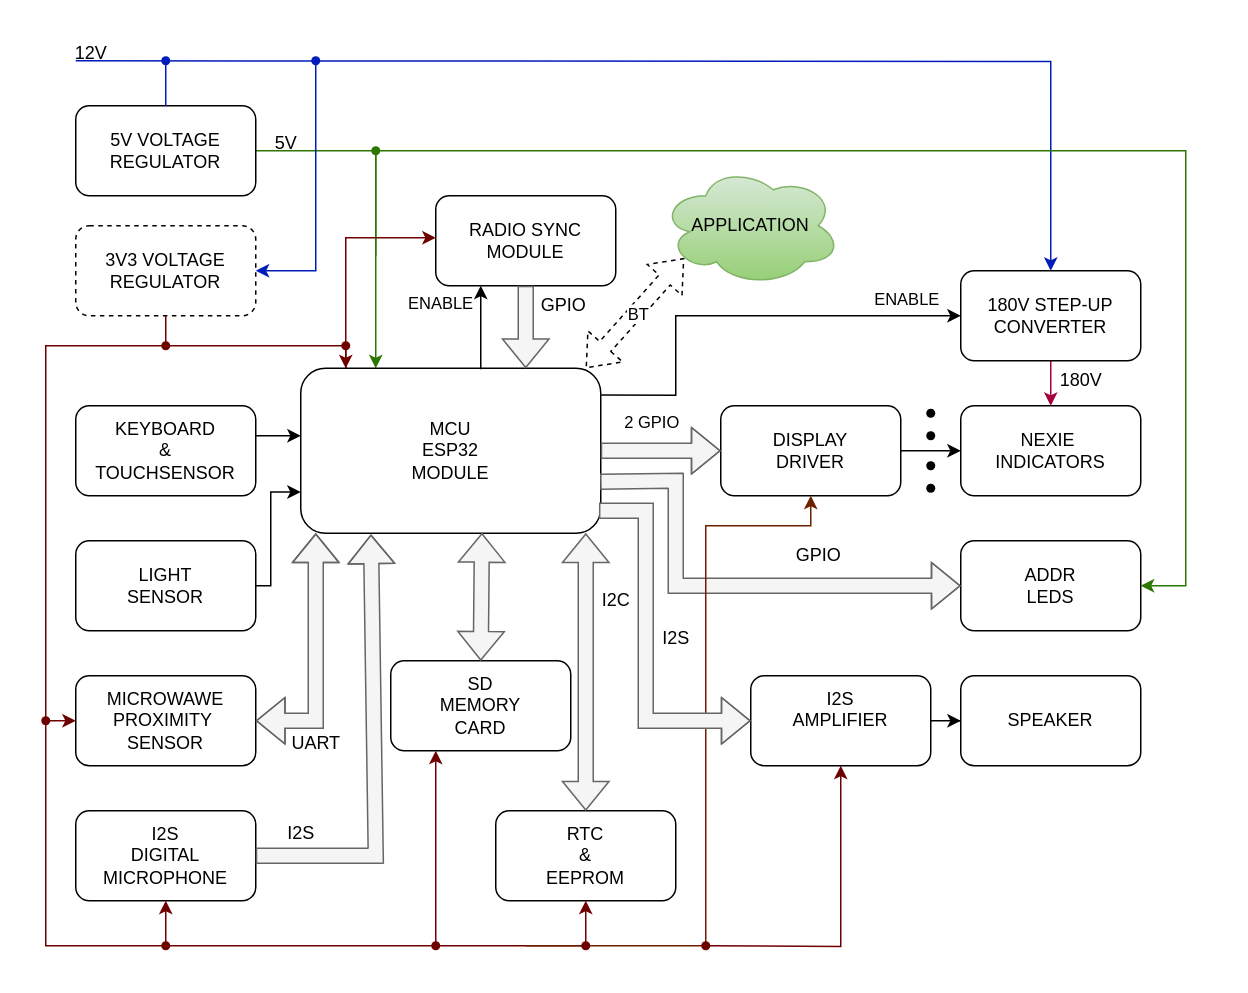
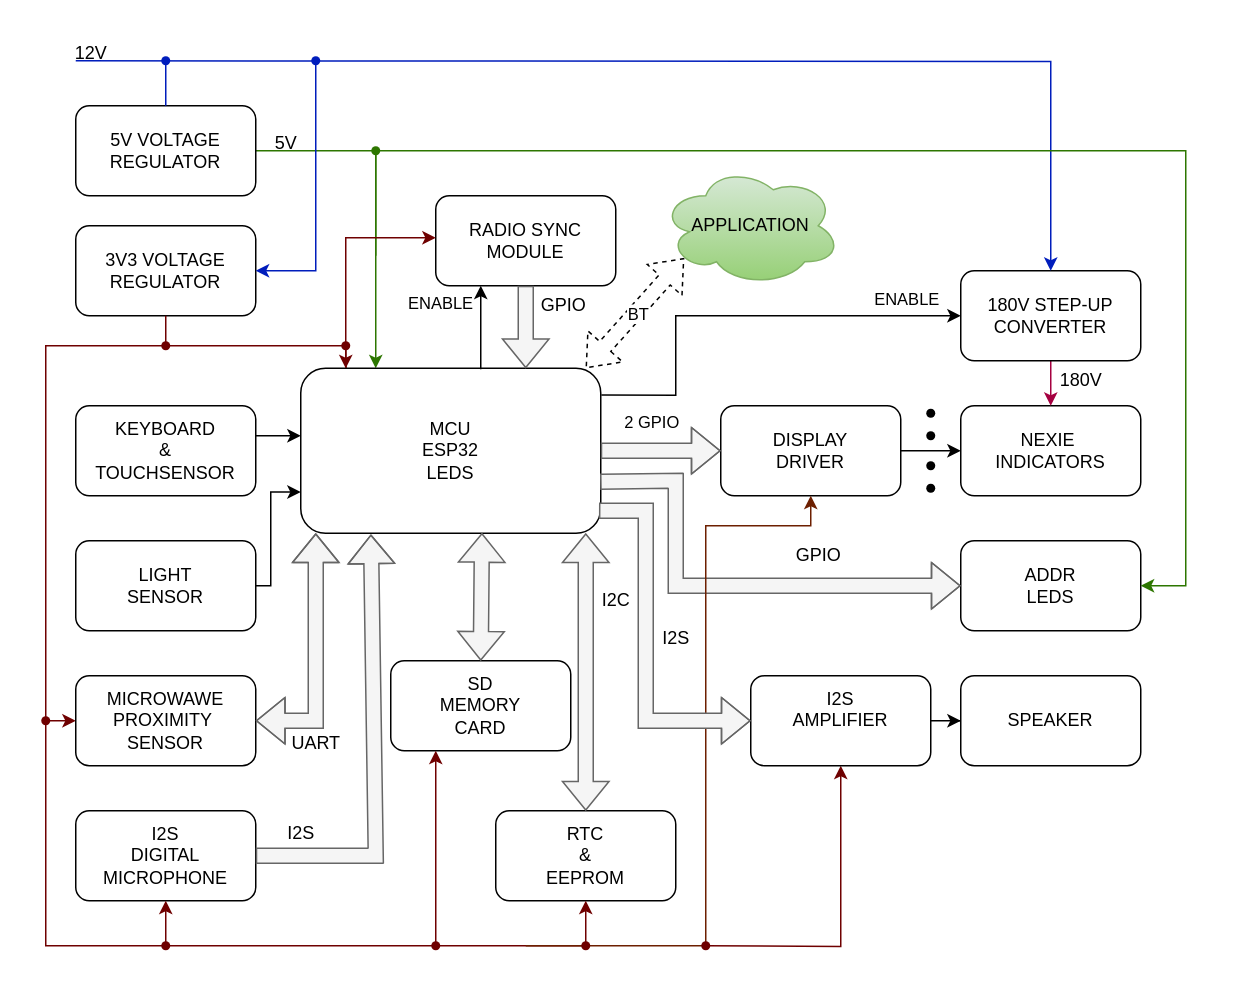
(166, 271) -> (166, 271)
(451, 451) -> (451, 451)
